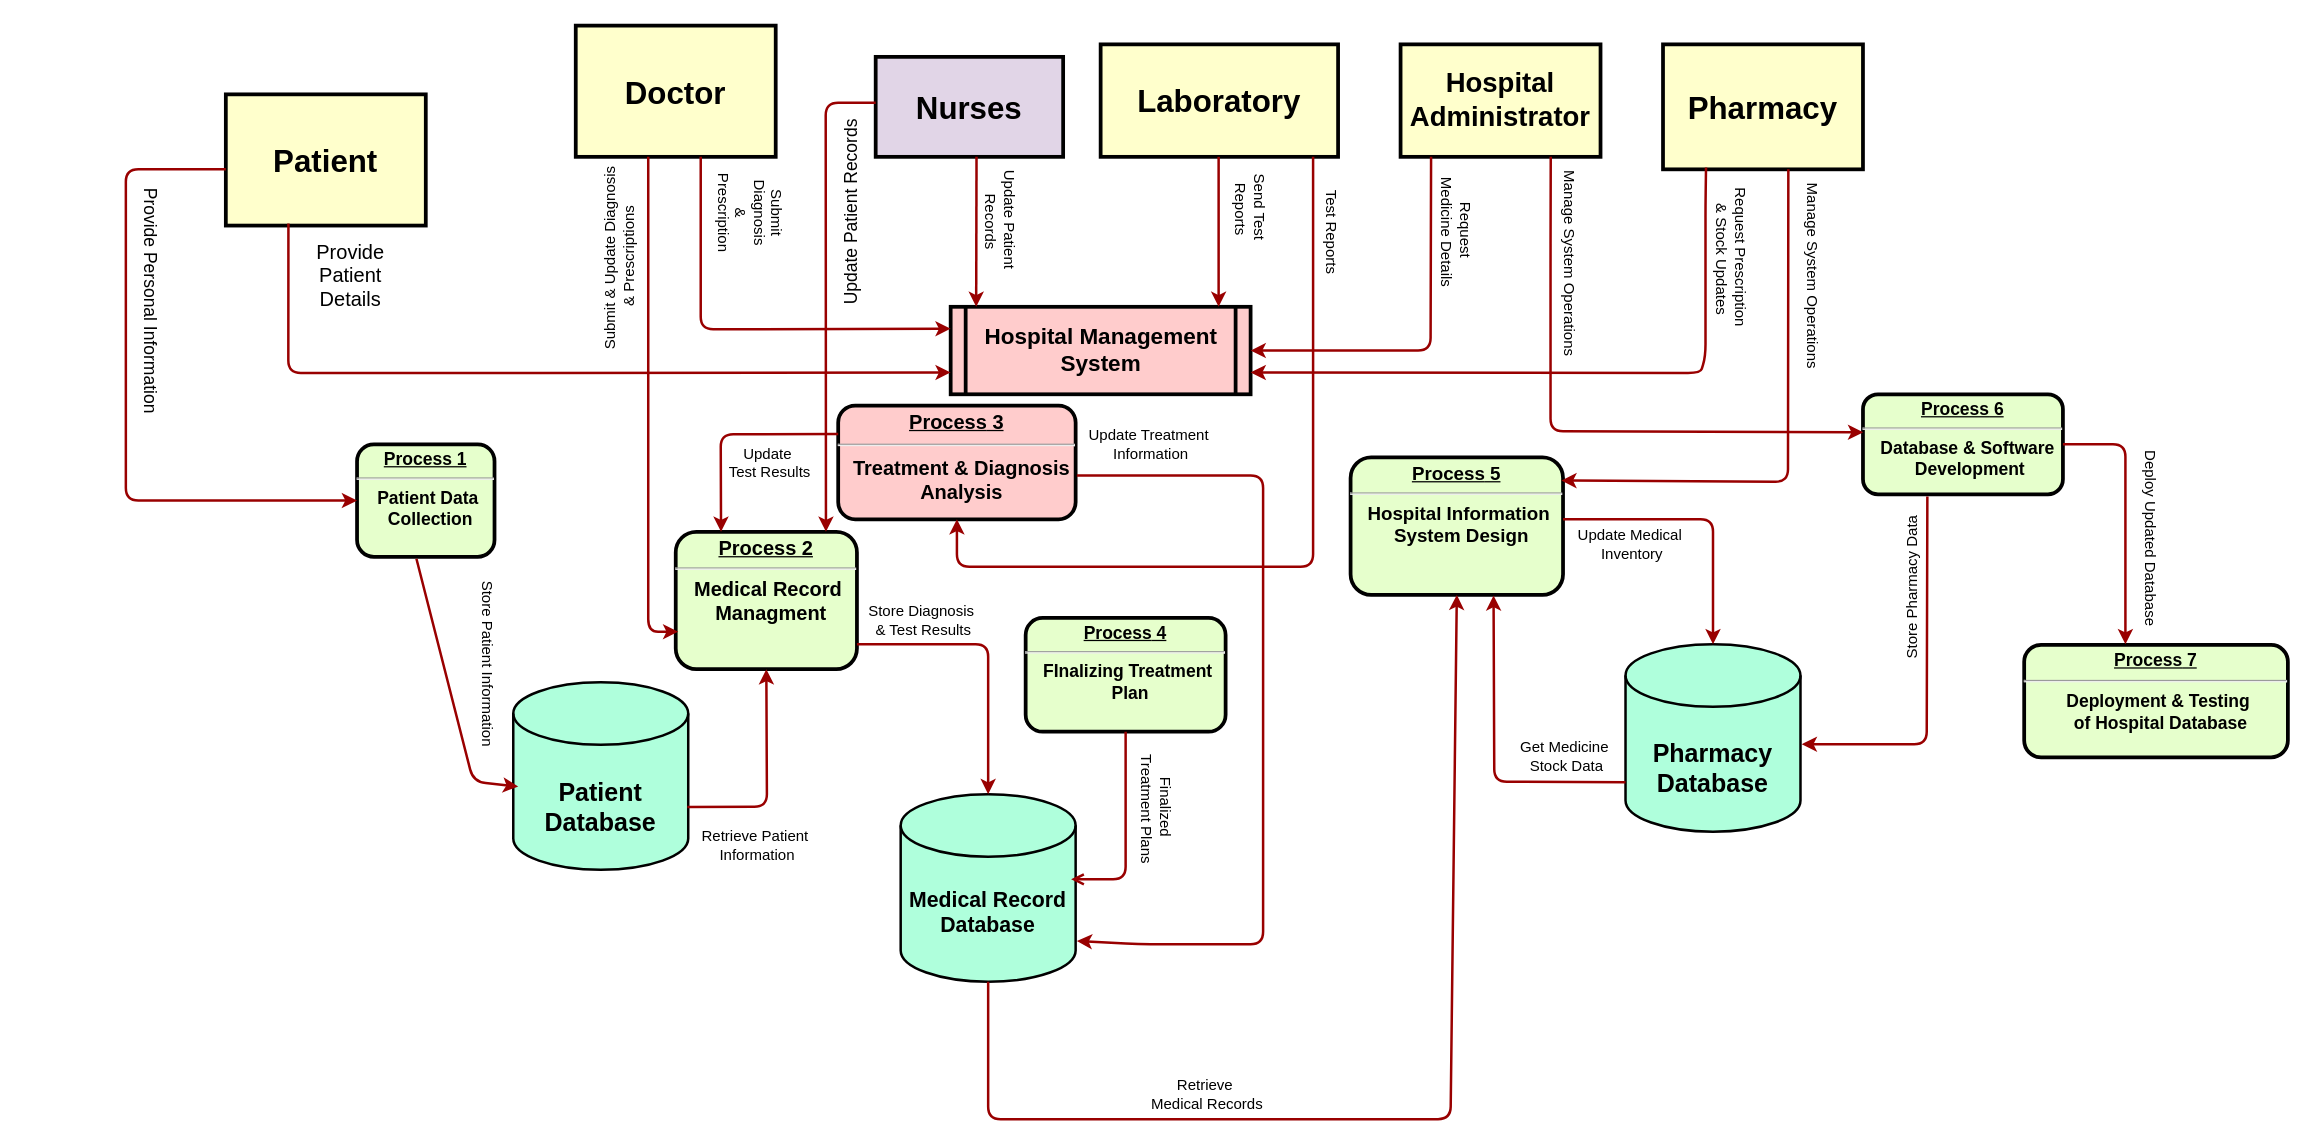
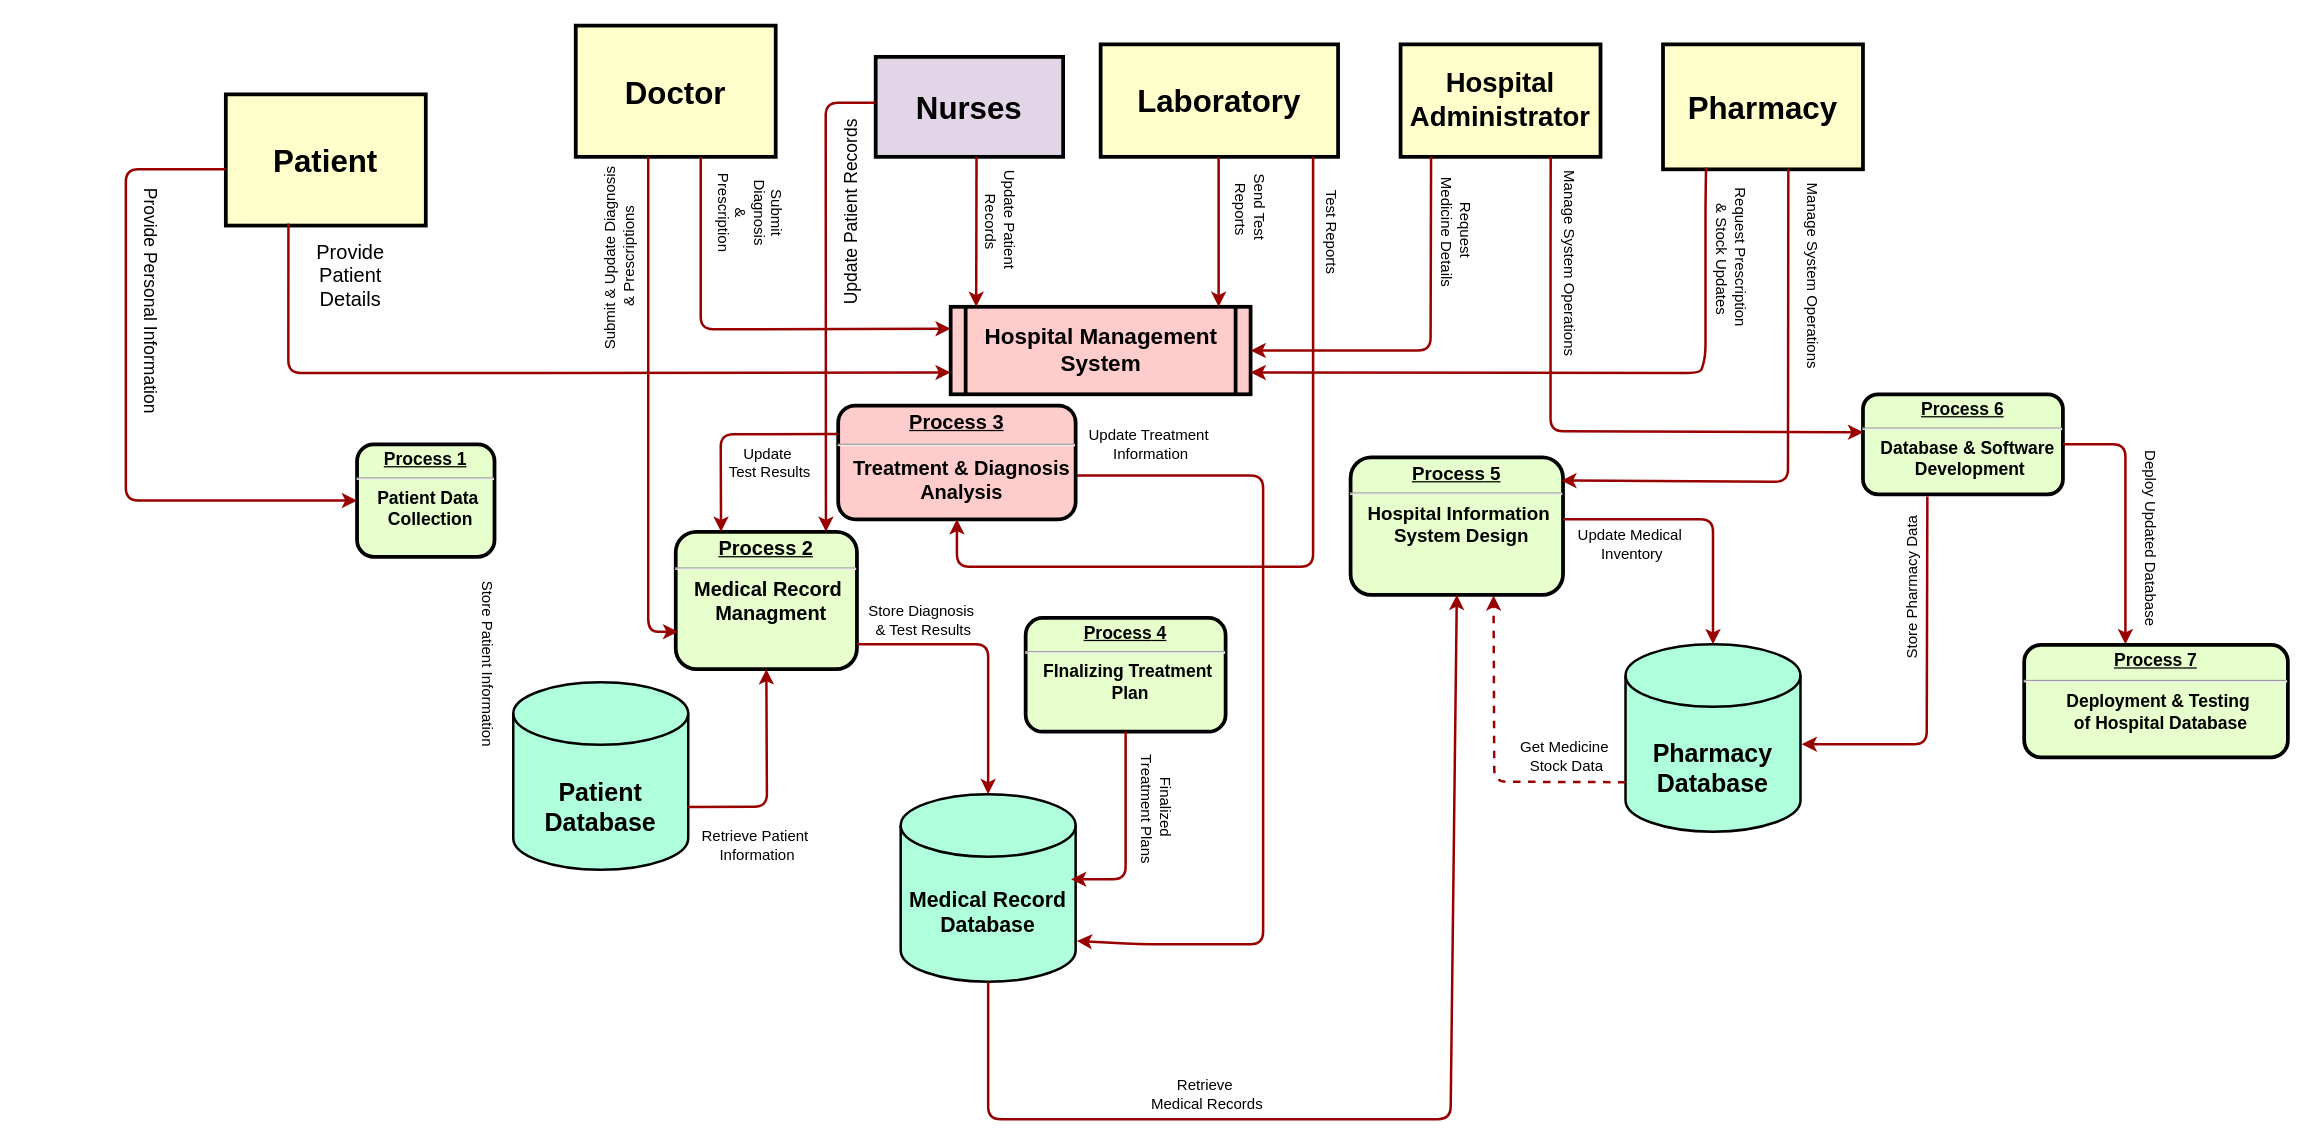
(448, 684) -> none
(1494, 750) -> (1494, 750)
(1082, 879) -> (1083, 879)
